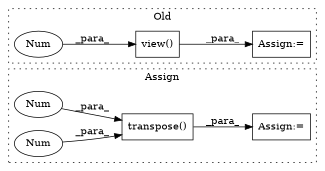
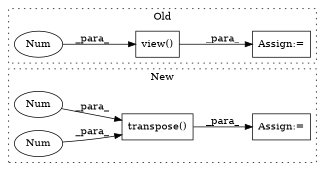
(163, 77) -> (163, 77)
